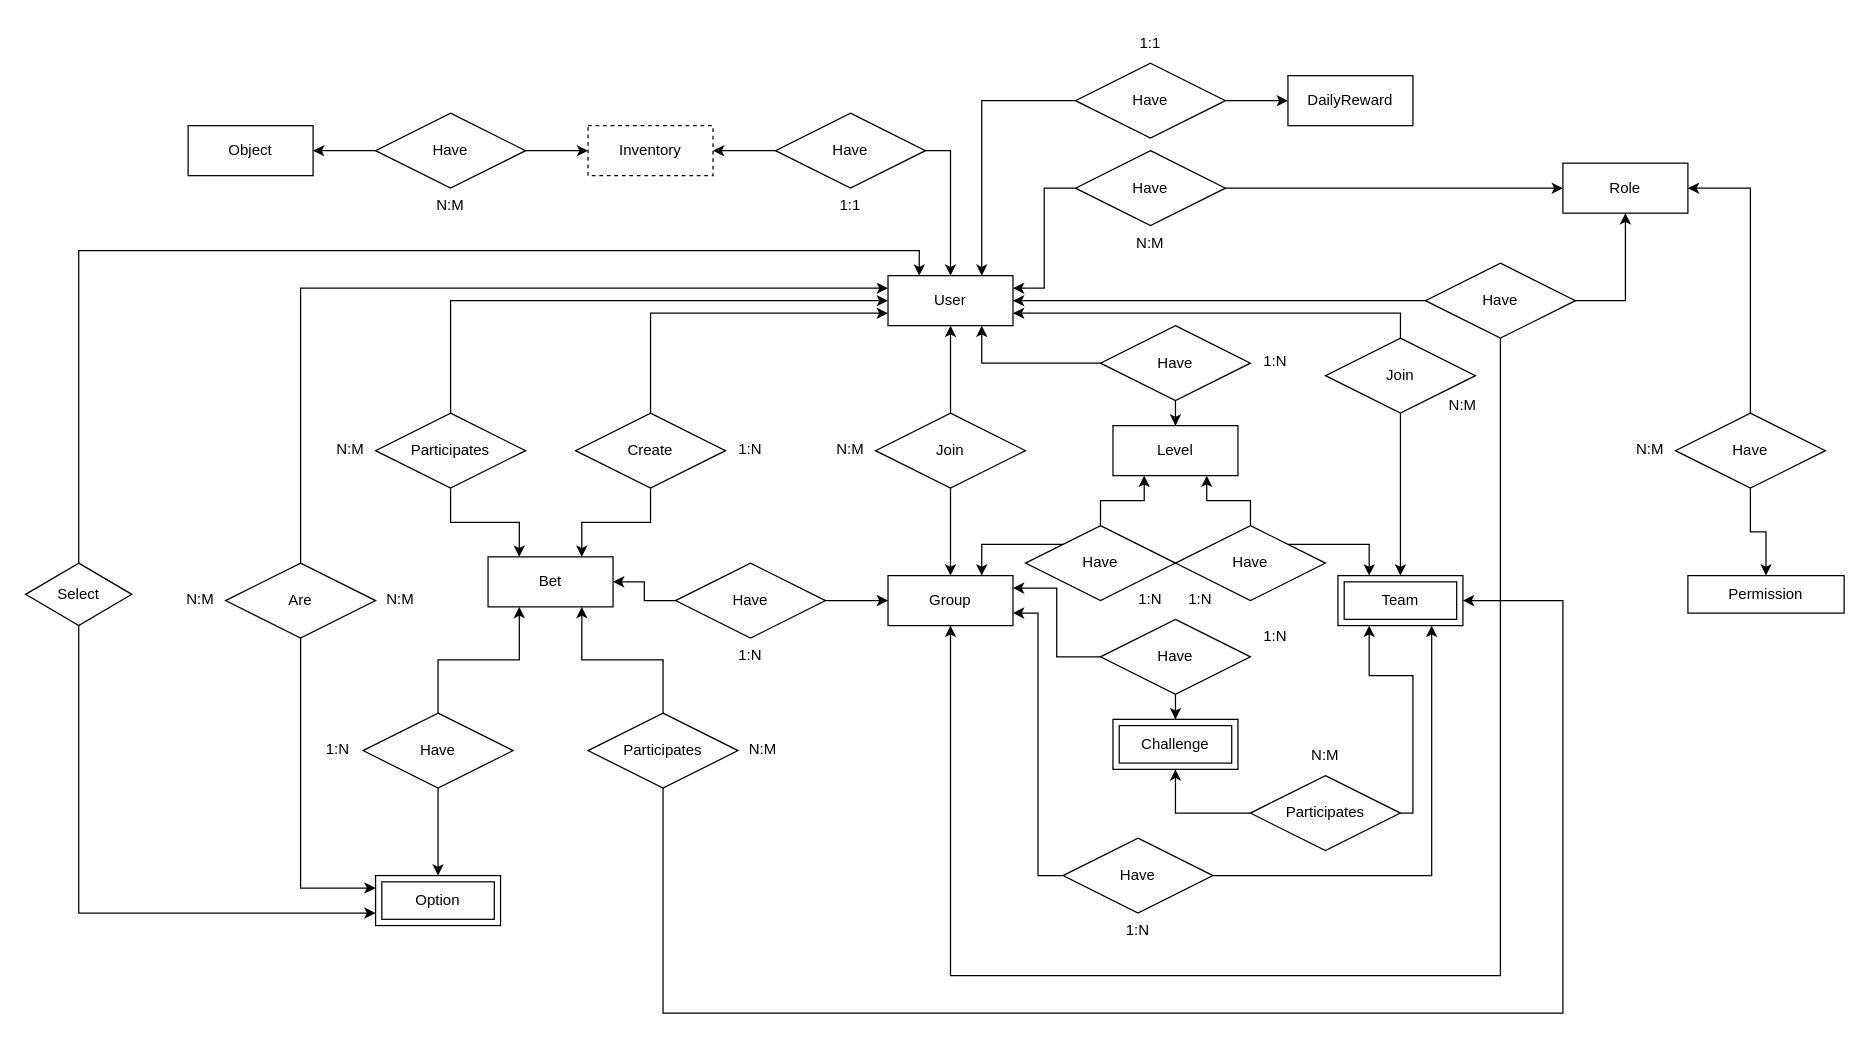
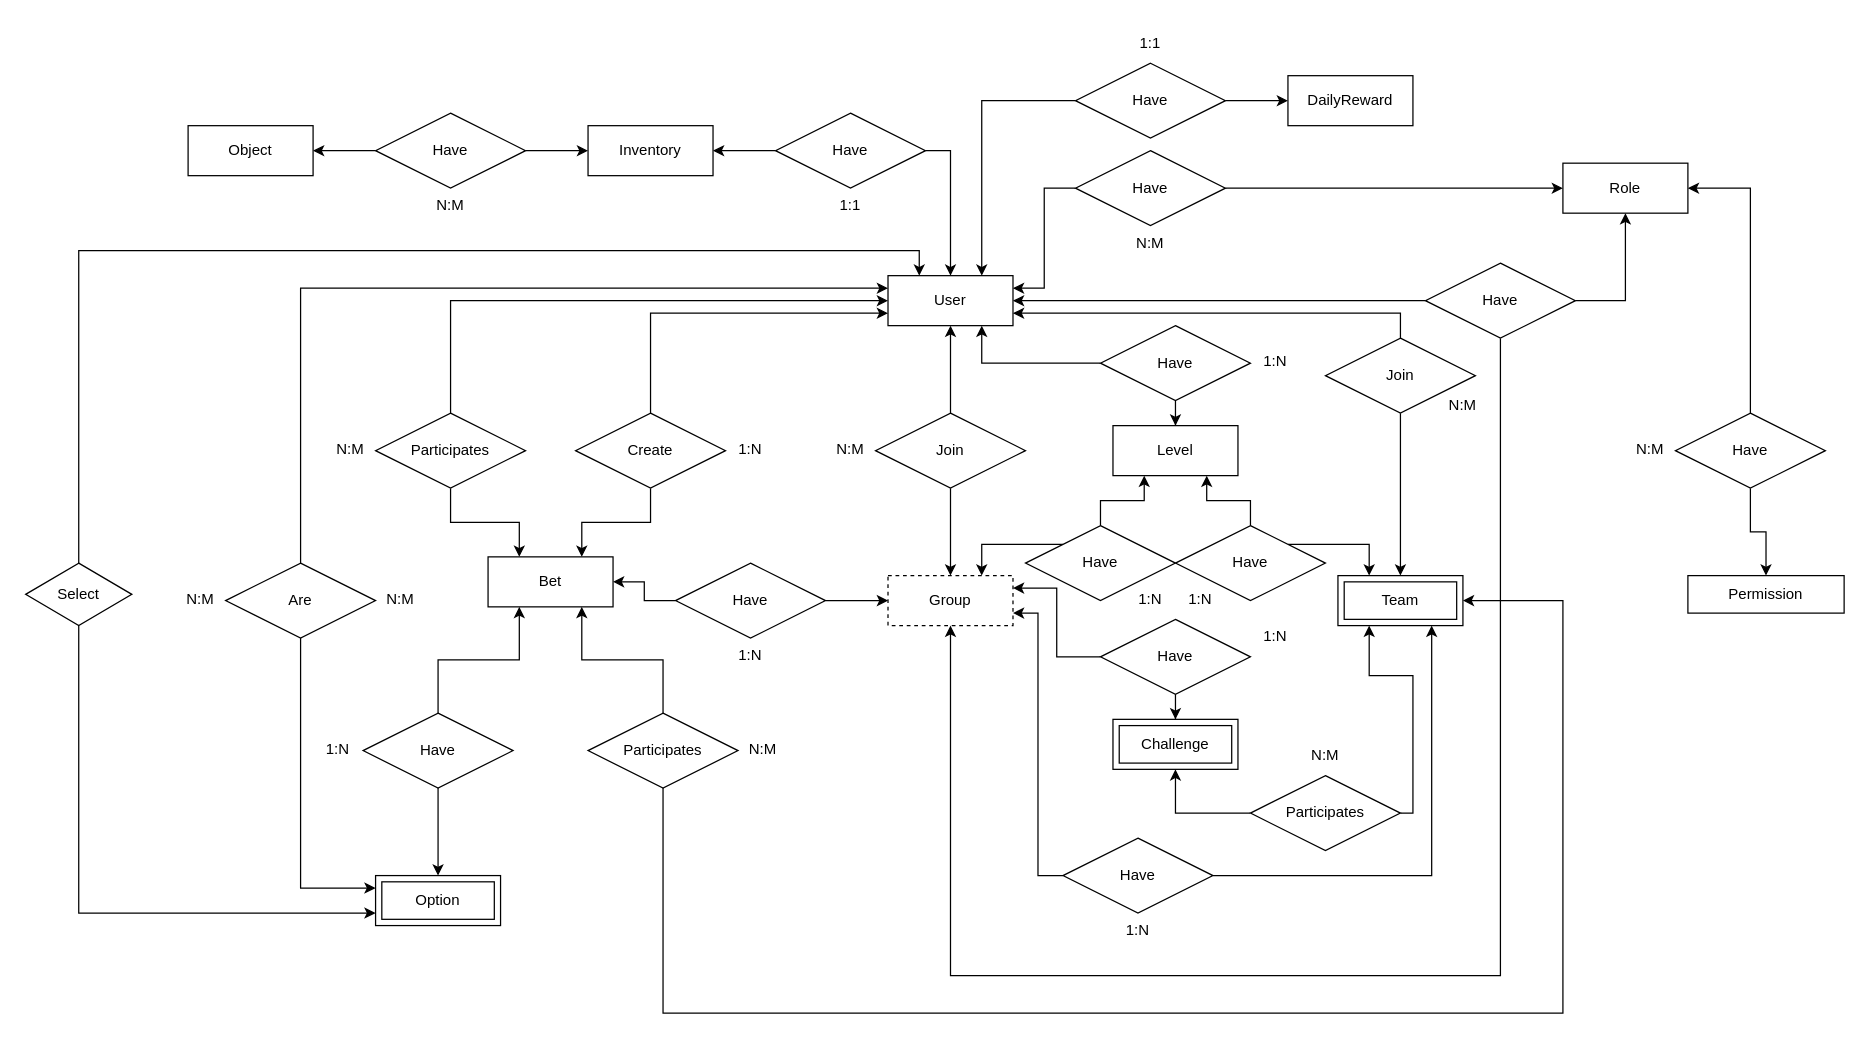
(651, 151) -> (651, 151)
(951, 601) -> (951, 601)
